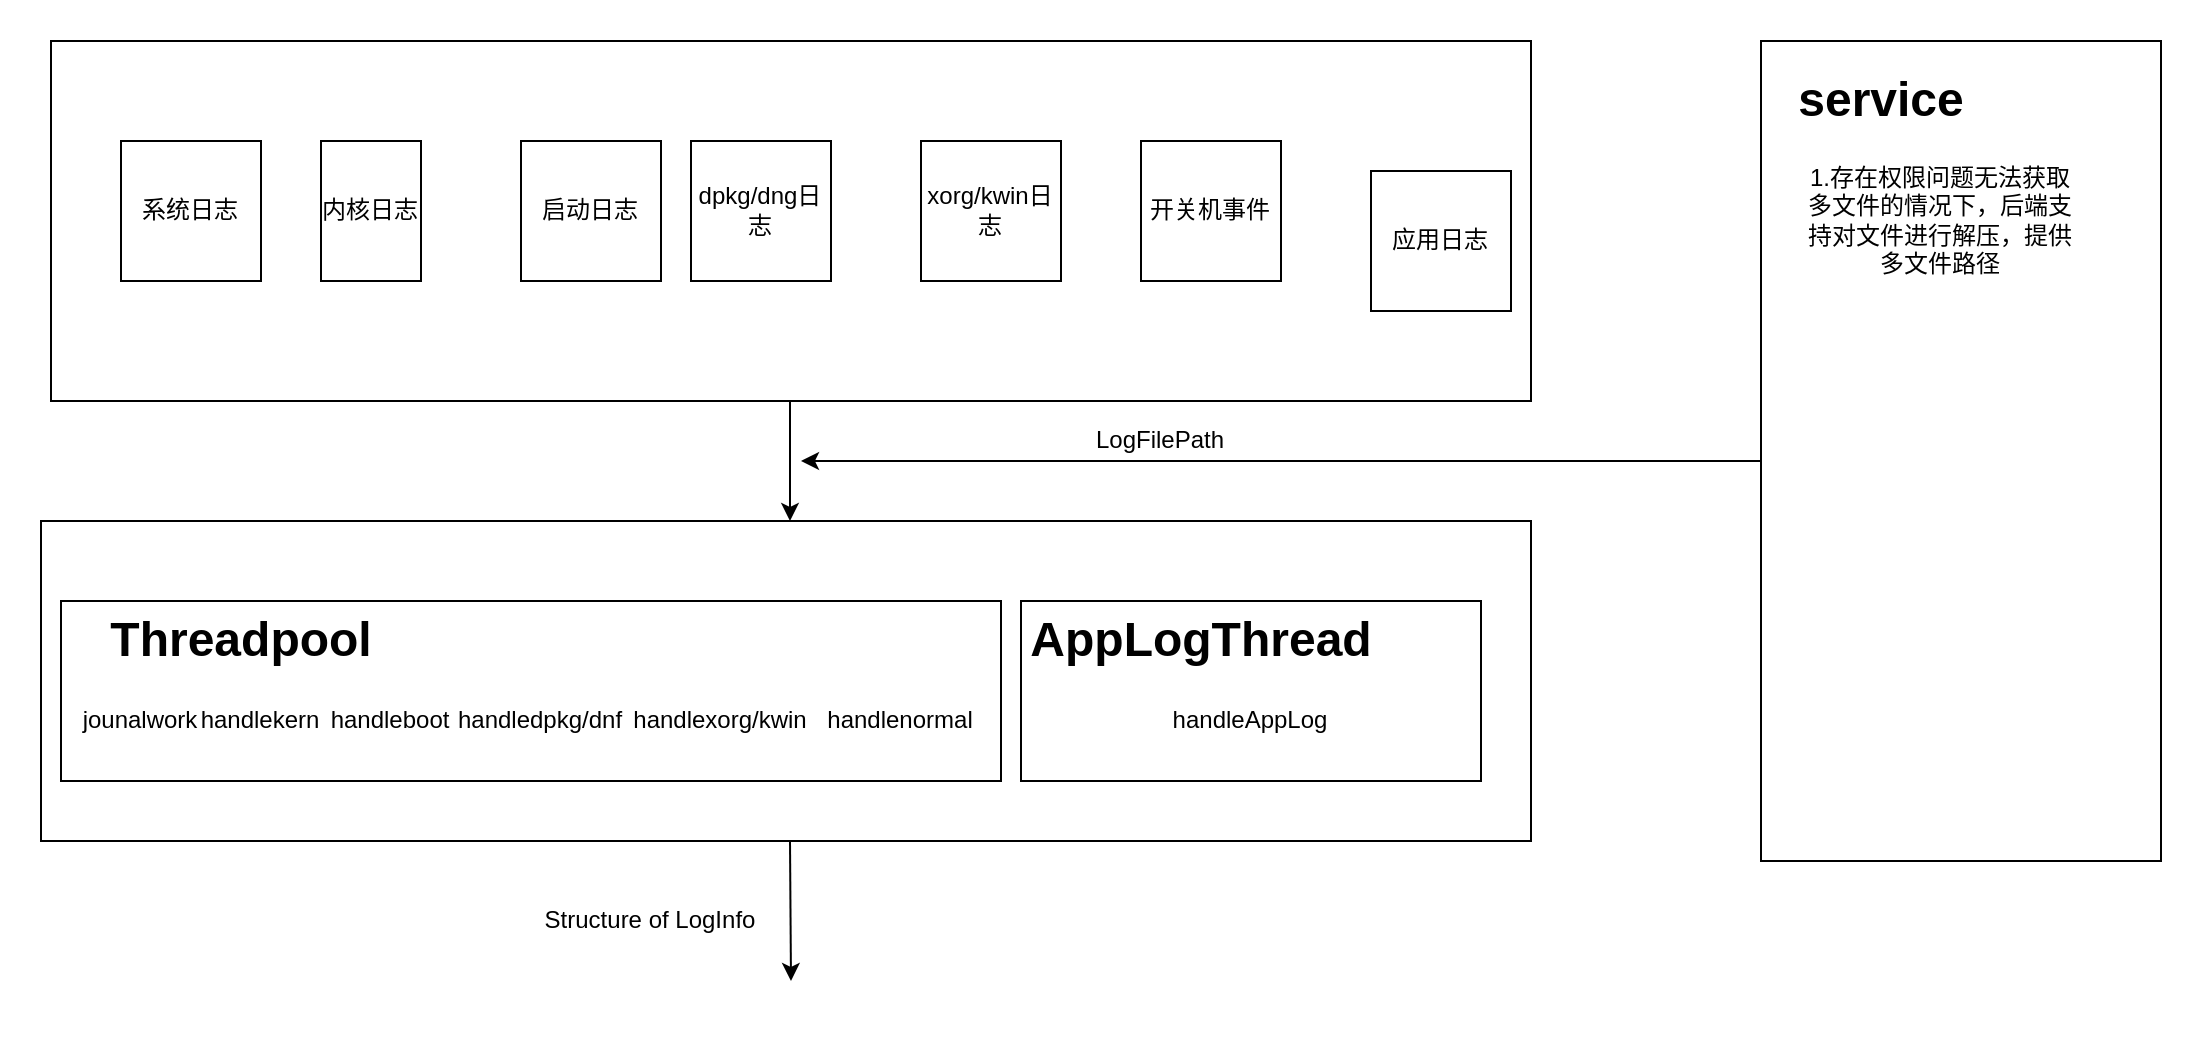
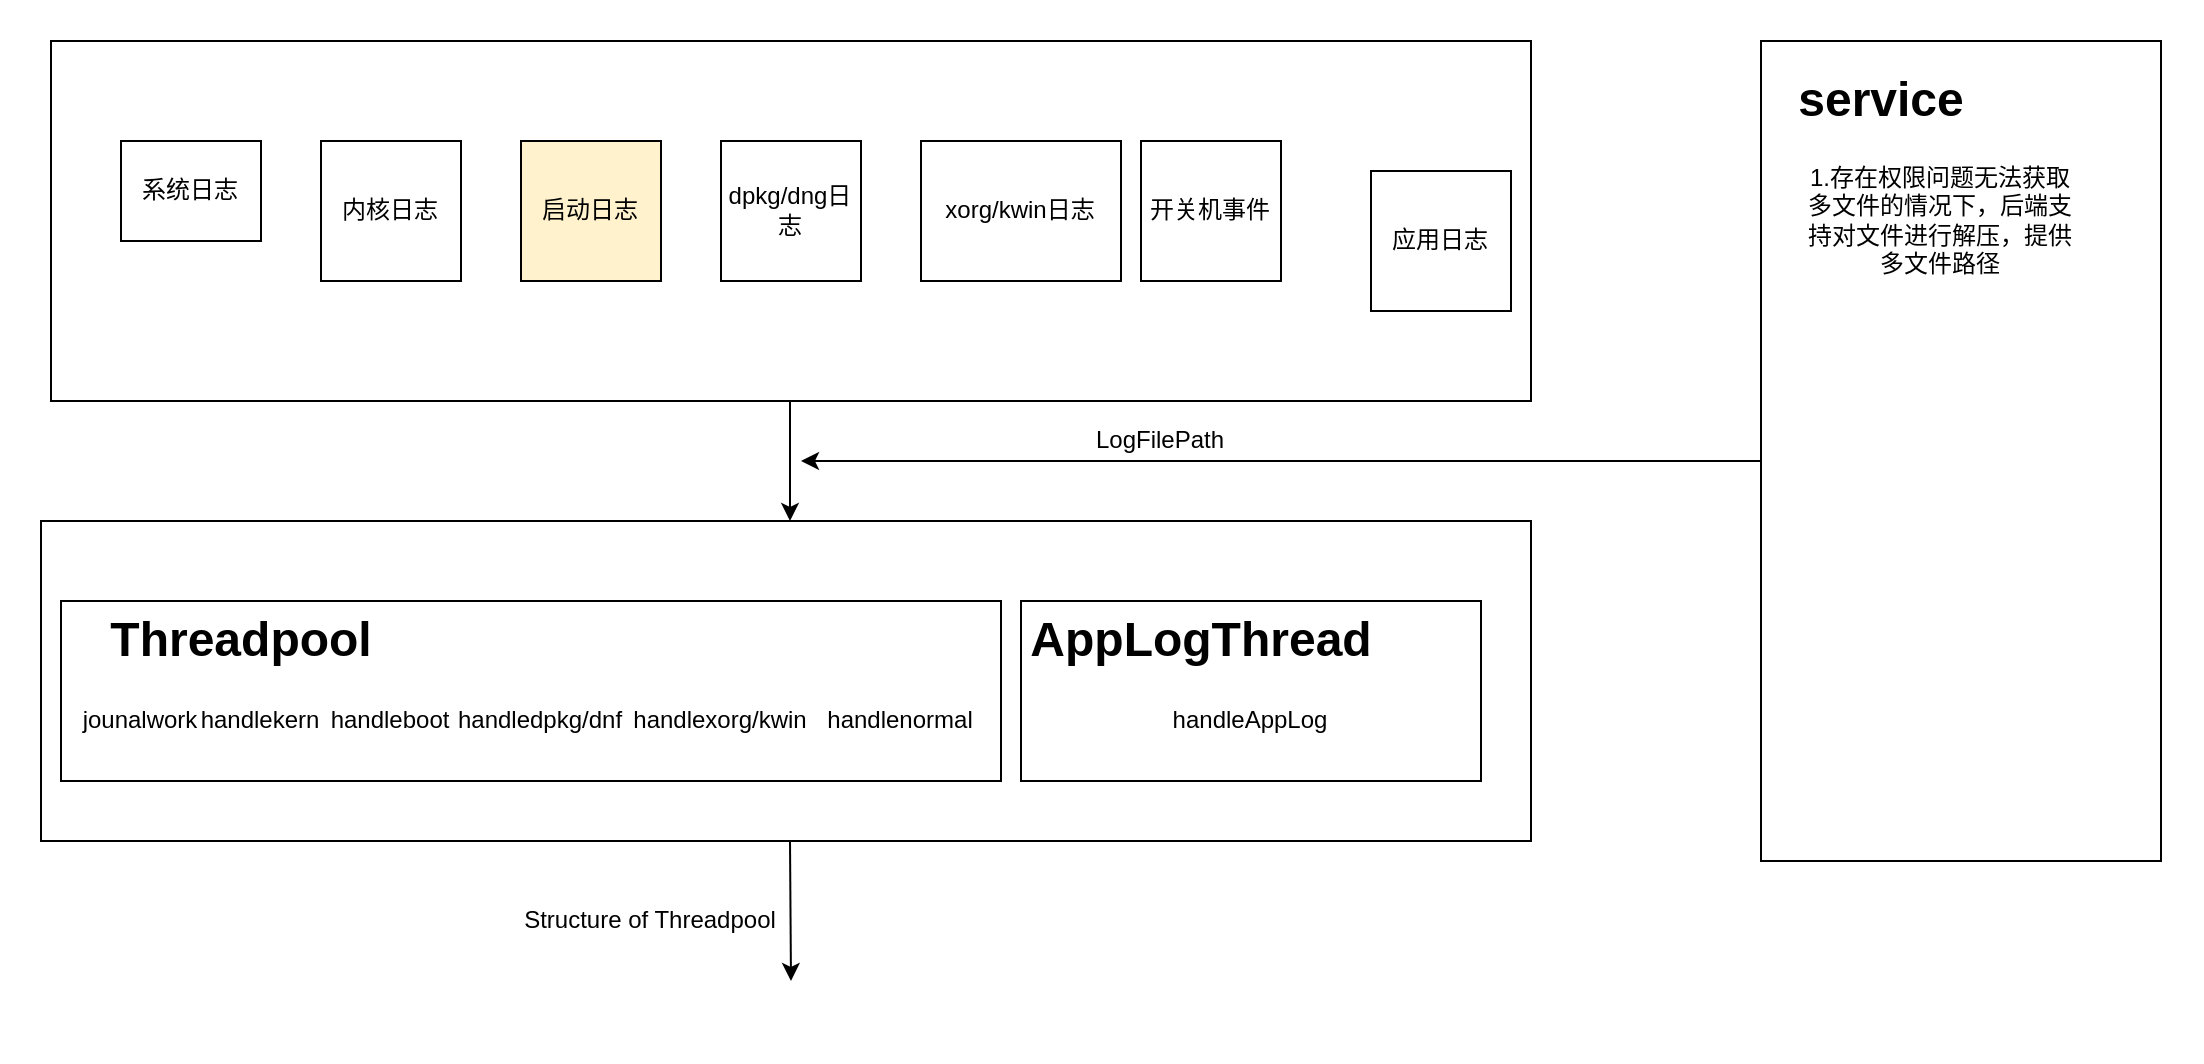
(191, 211) -> (191, 191)
(371, 211) -> (391, 211)
(591, 211) -> (591, 211)
(761, 211) -> (791, 211)
(991, 211) -> (1021, 211)
(651, 921) -> (651, 921)
